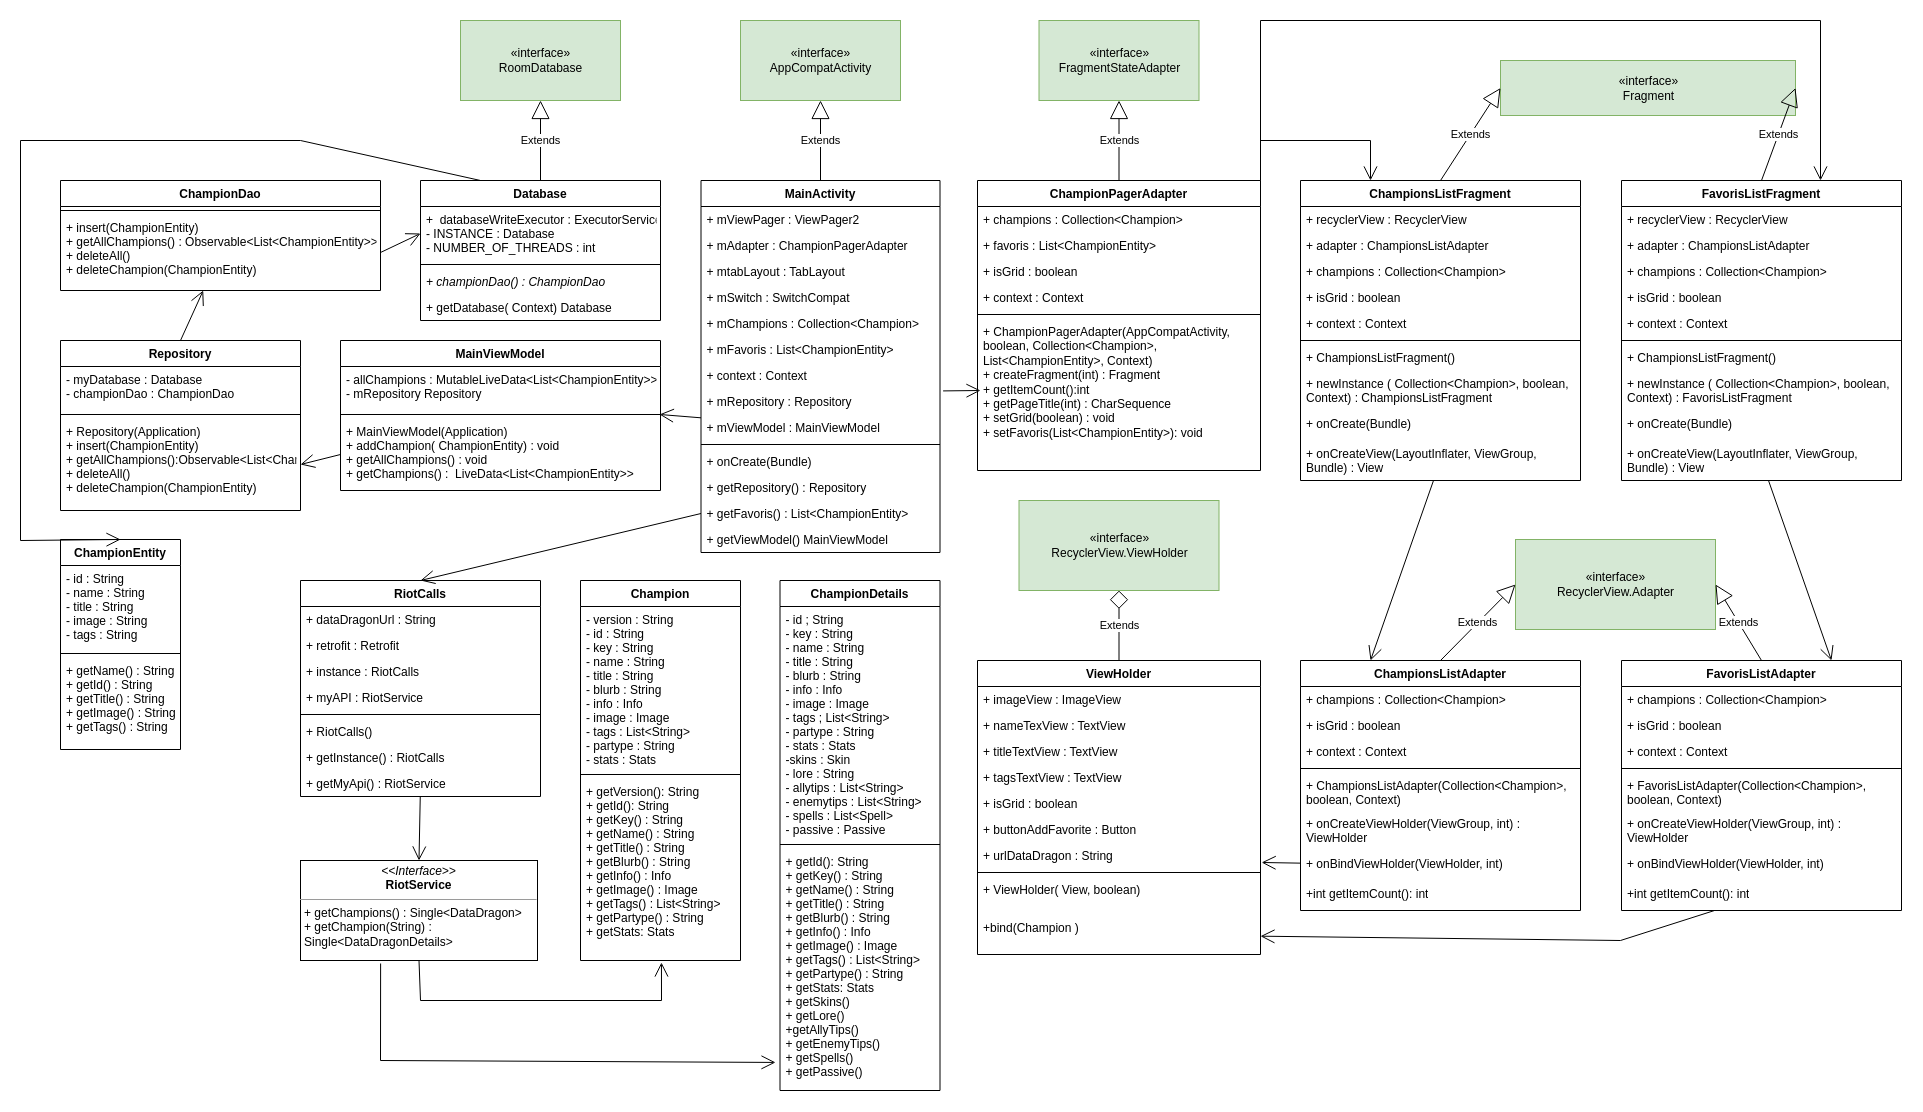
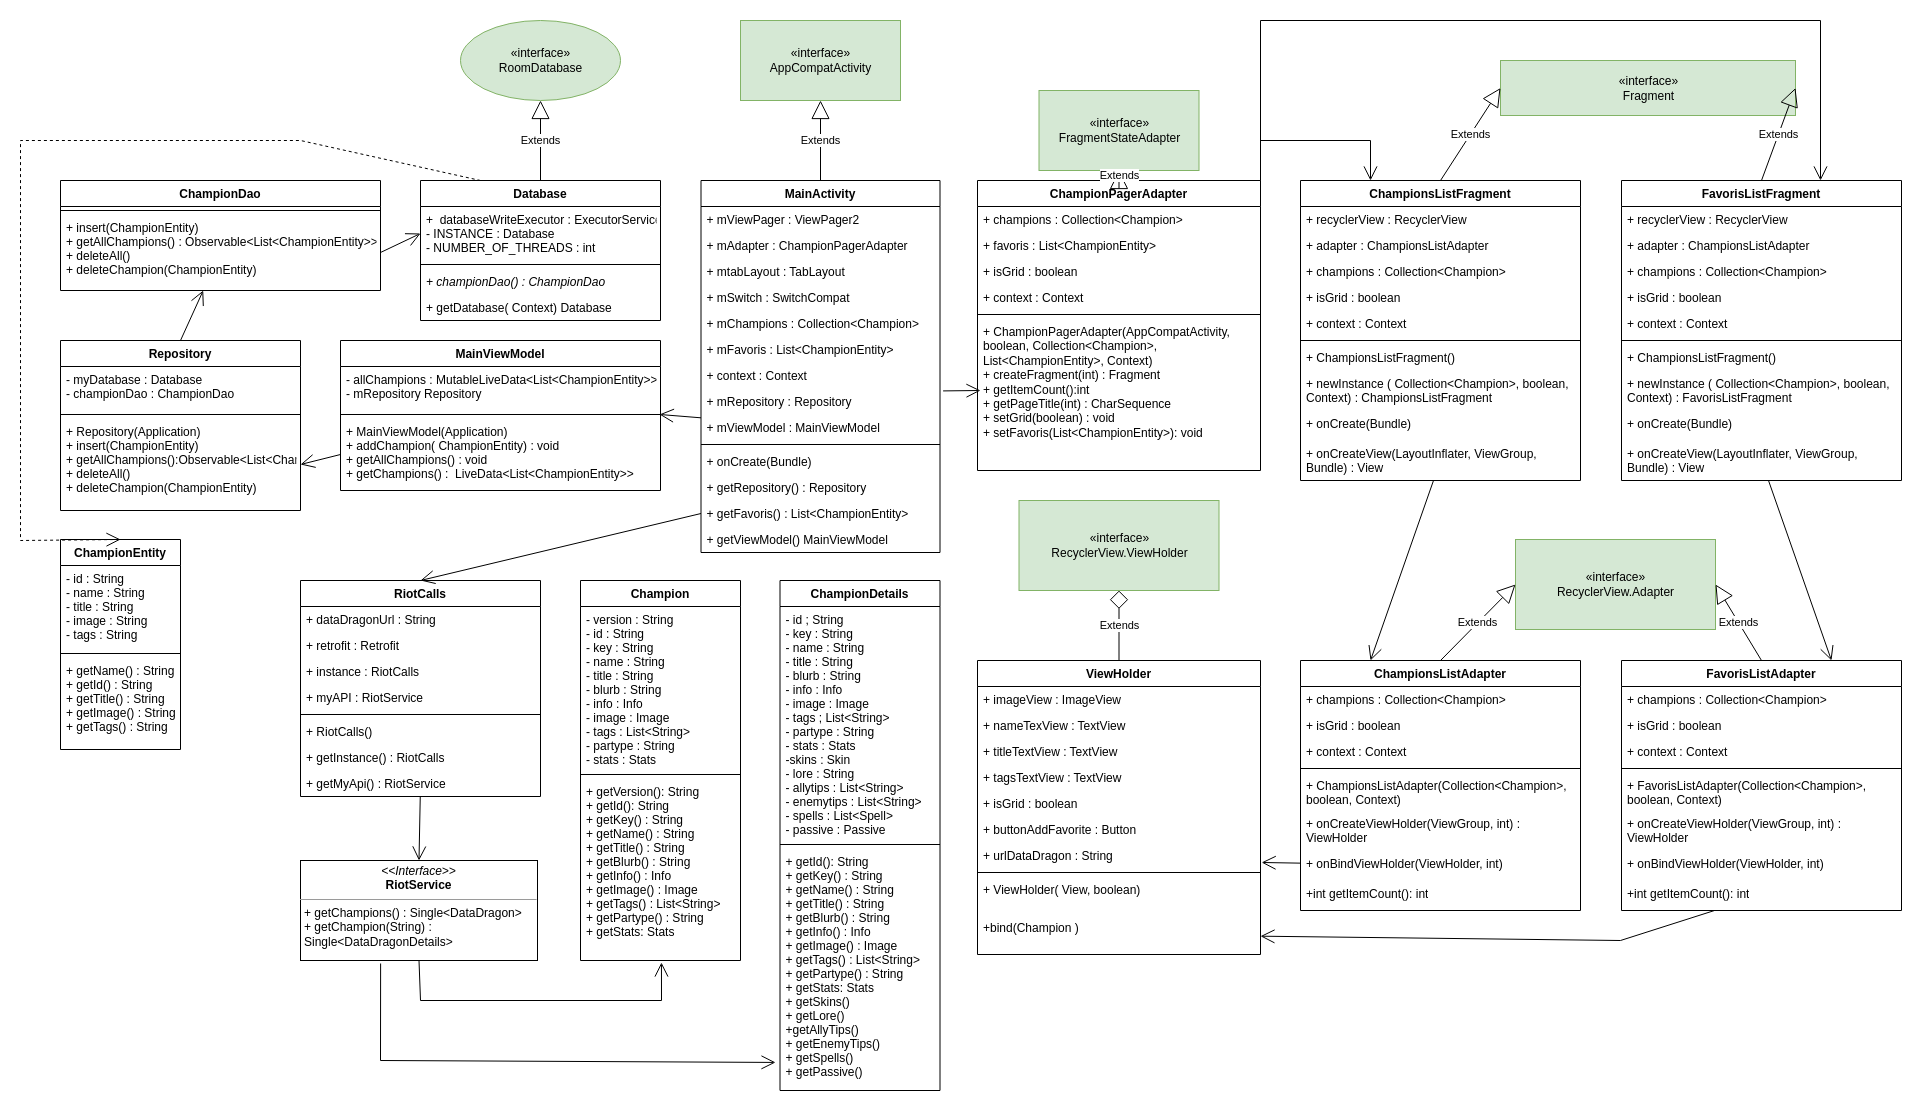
(541, 61) -> (541, 61)
(1119, 61) -> (1119, 131)
(24, 141) -> (24, 141)
